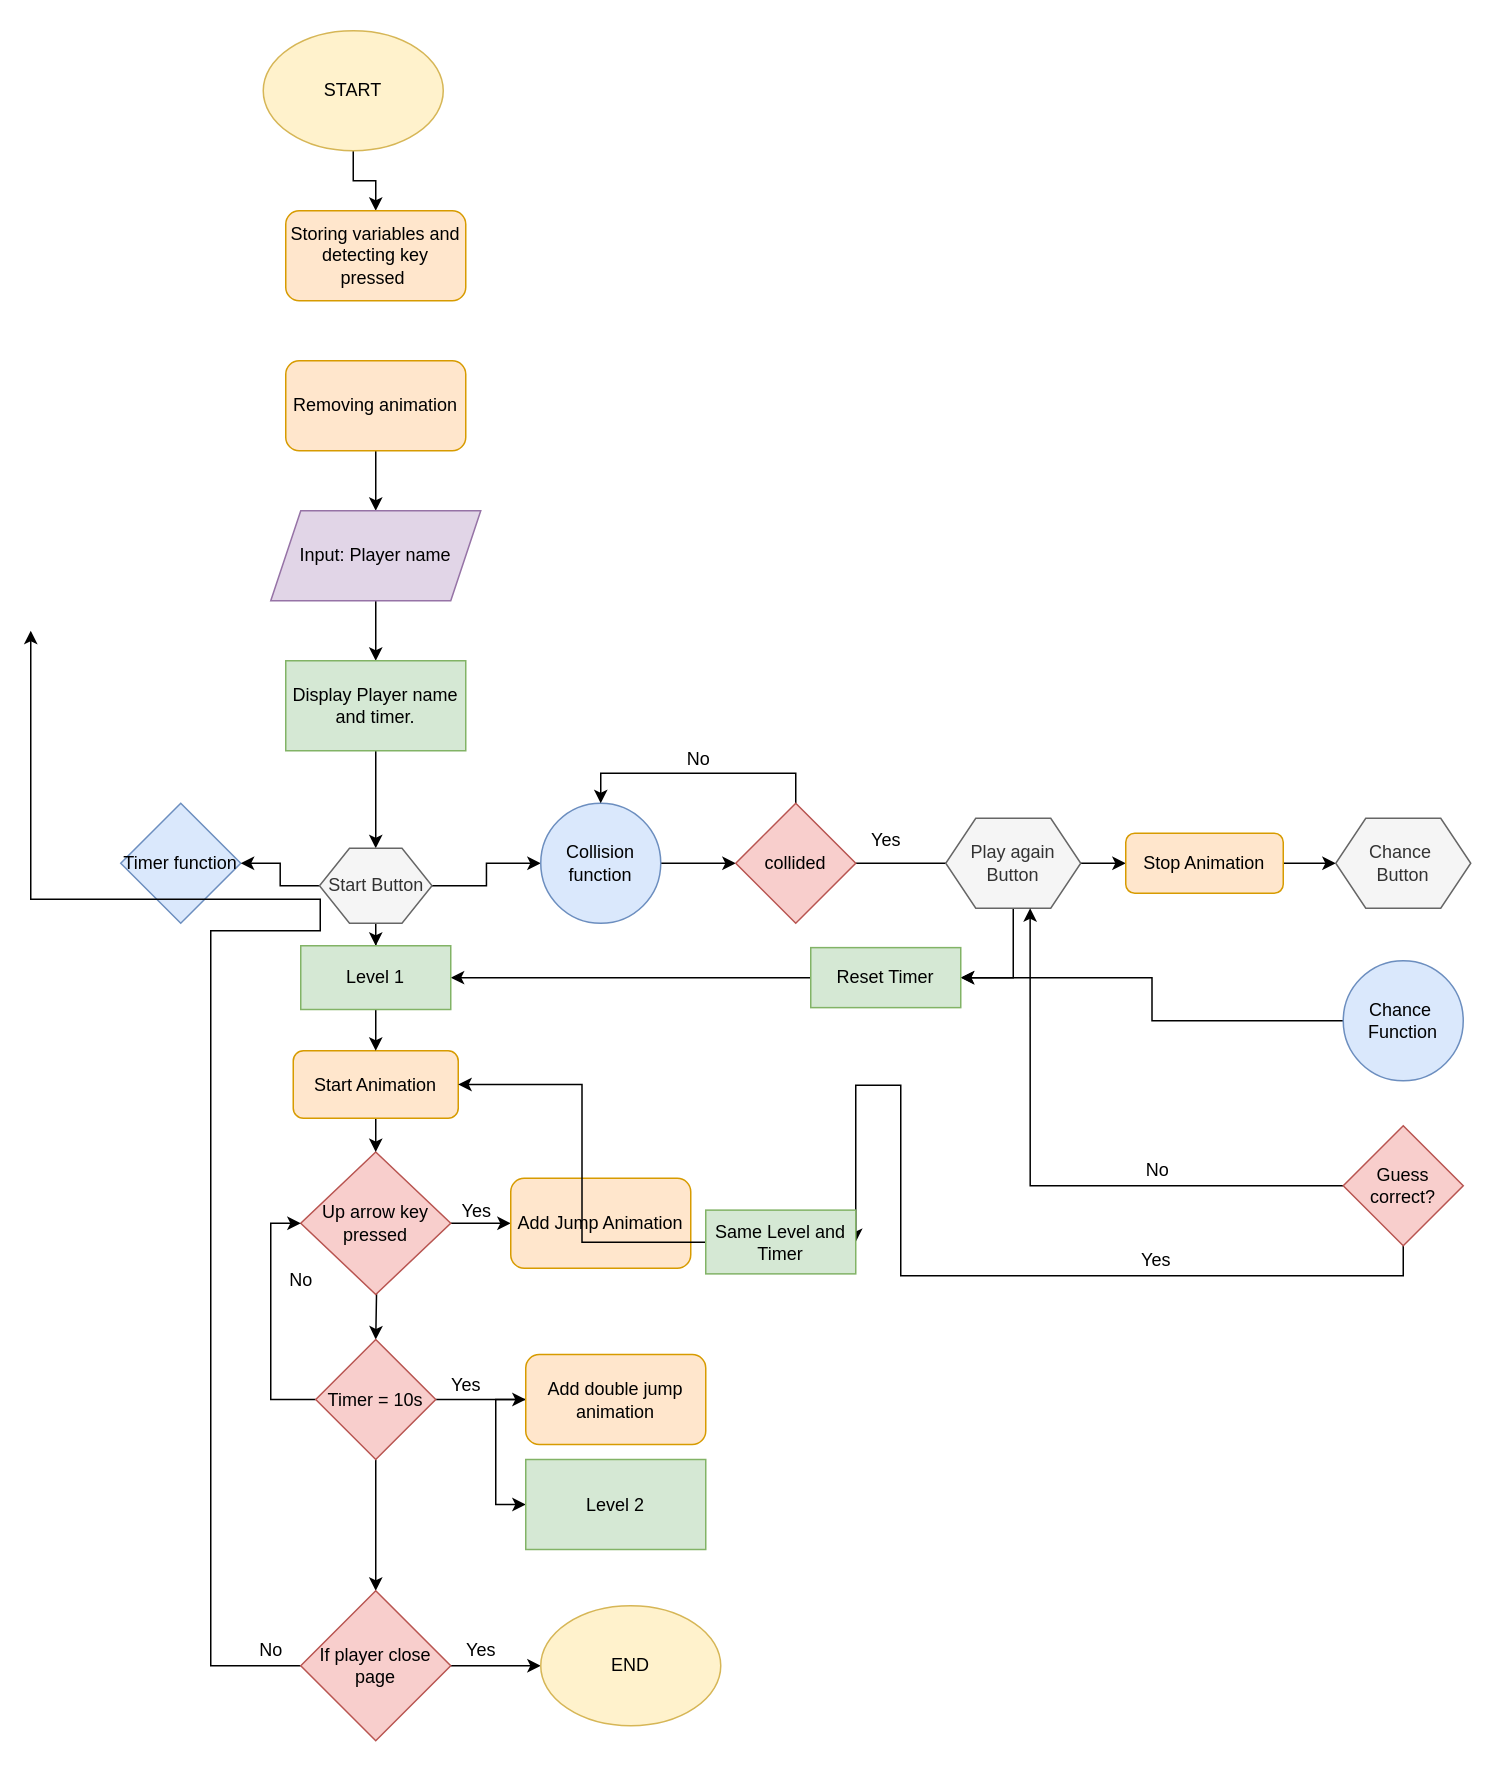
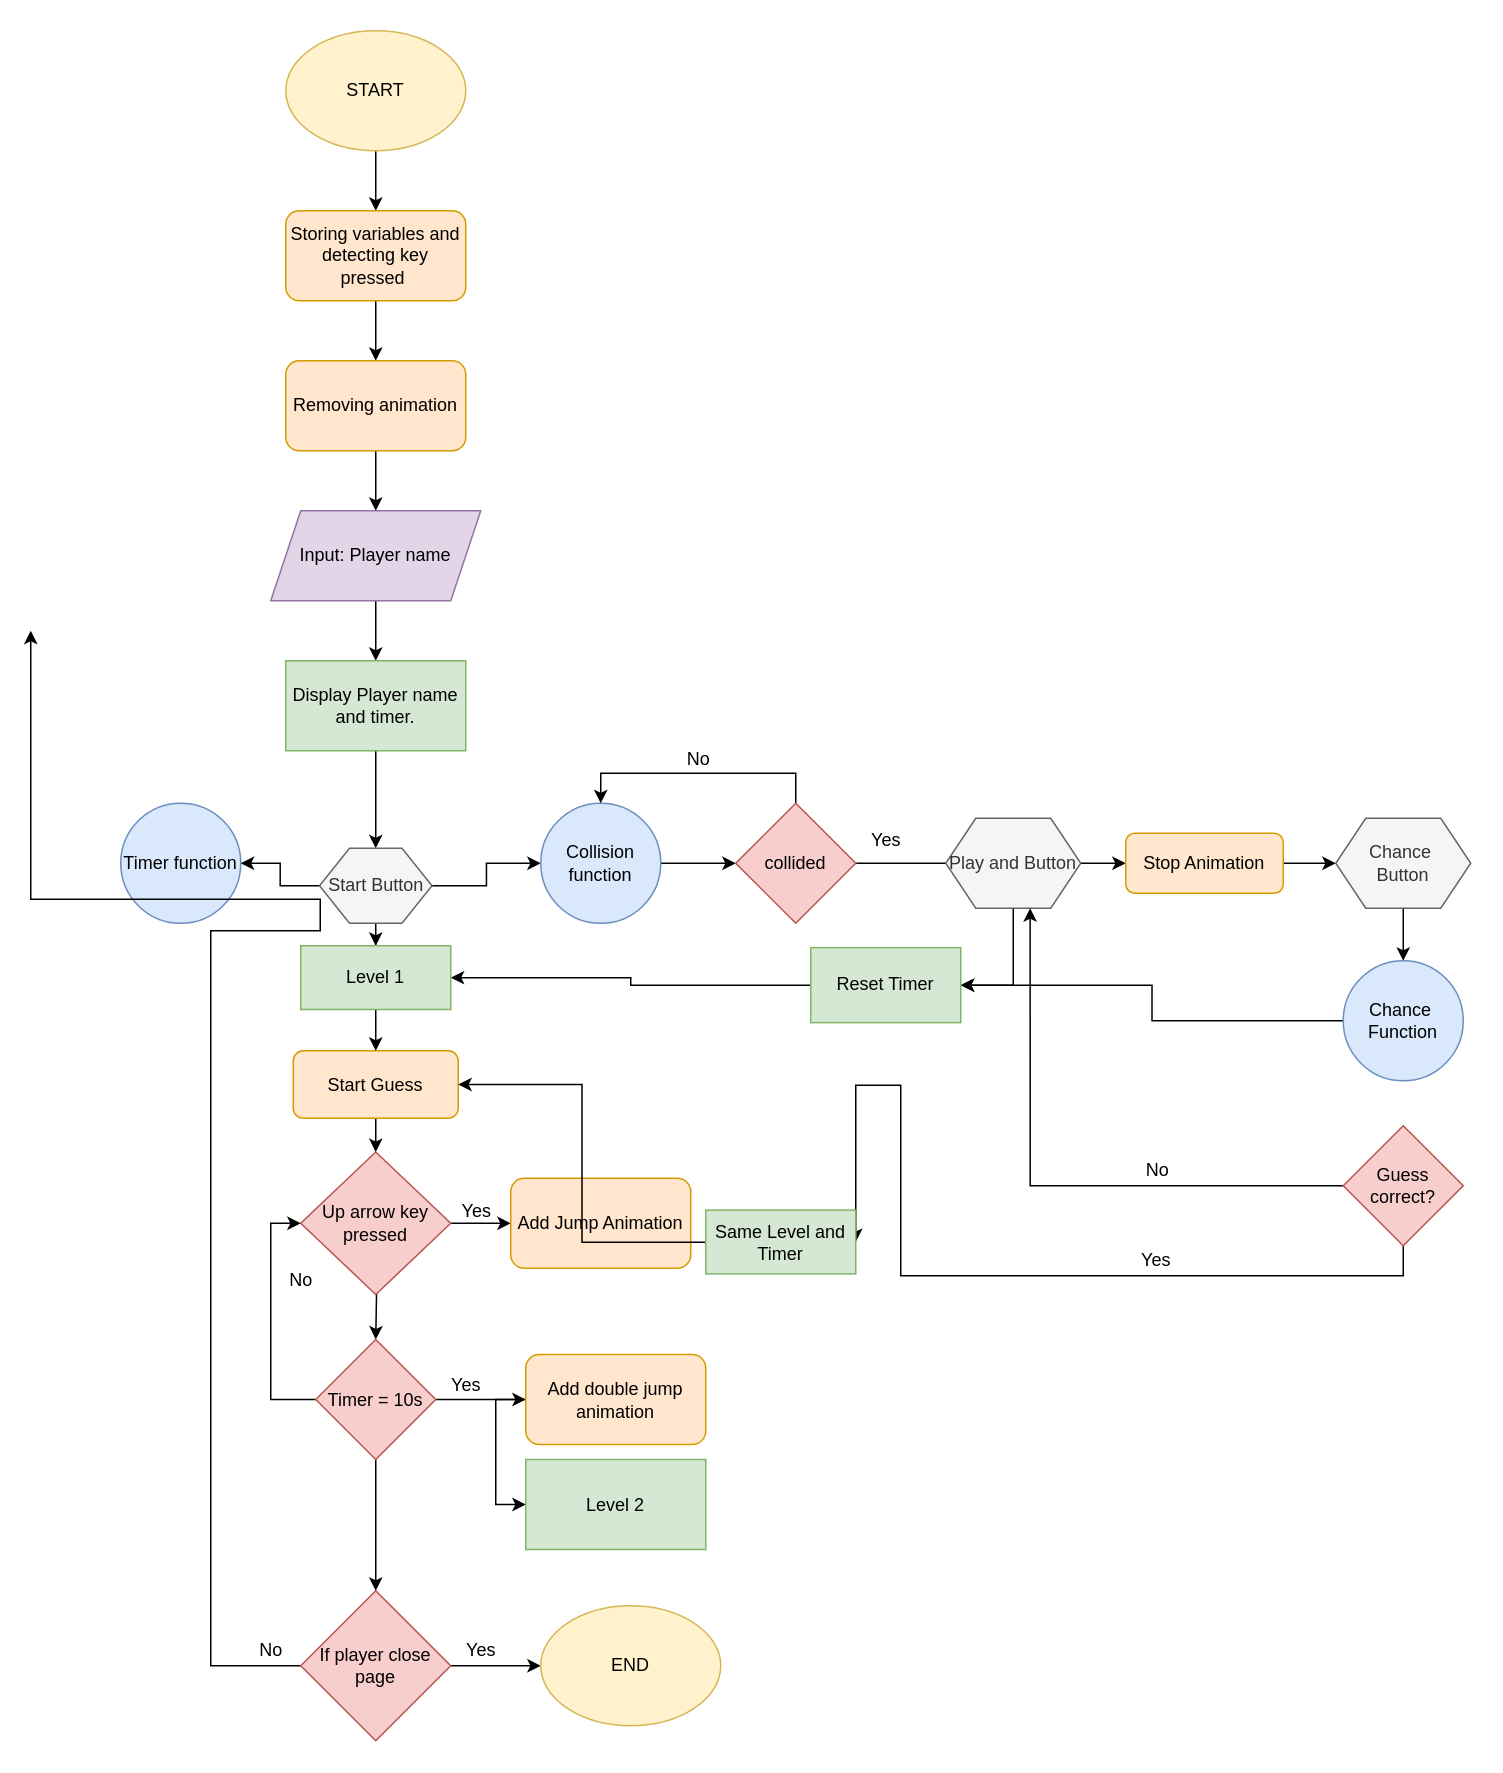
(353, 91) -> (376, 91)
none -> (376, 326)
(181, 863) -> (181, 863)
(1013, 863) -> (1013, 863)
none -> (1403, 936)
(886, 978) -> (886, 985)
(376, 1085) -> (376, 1085)
